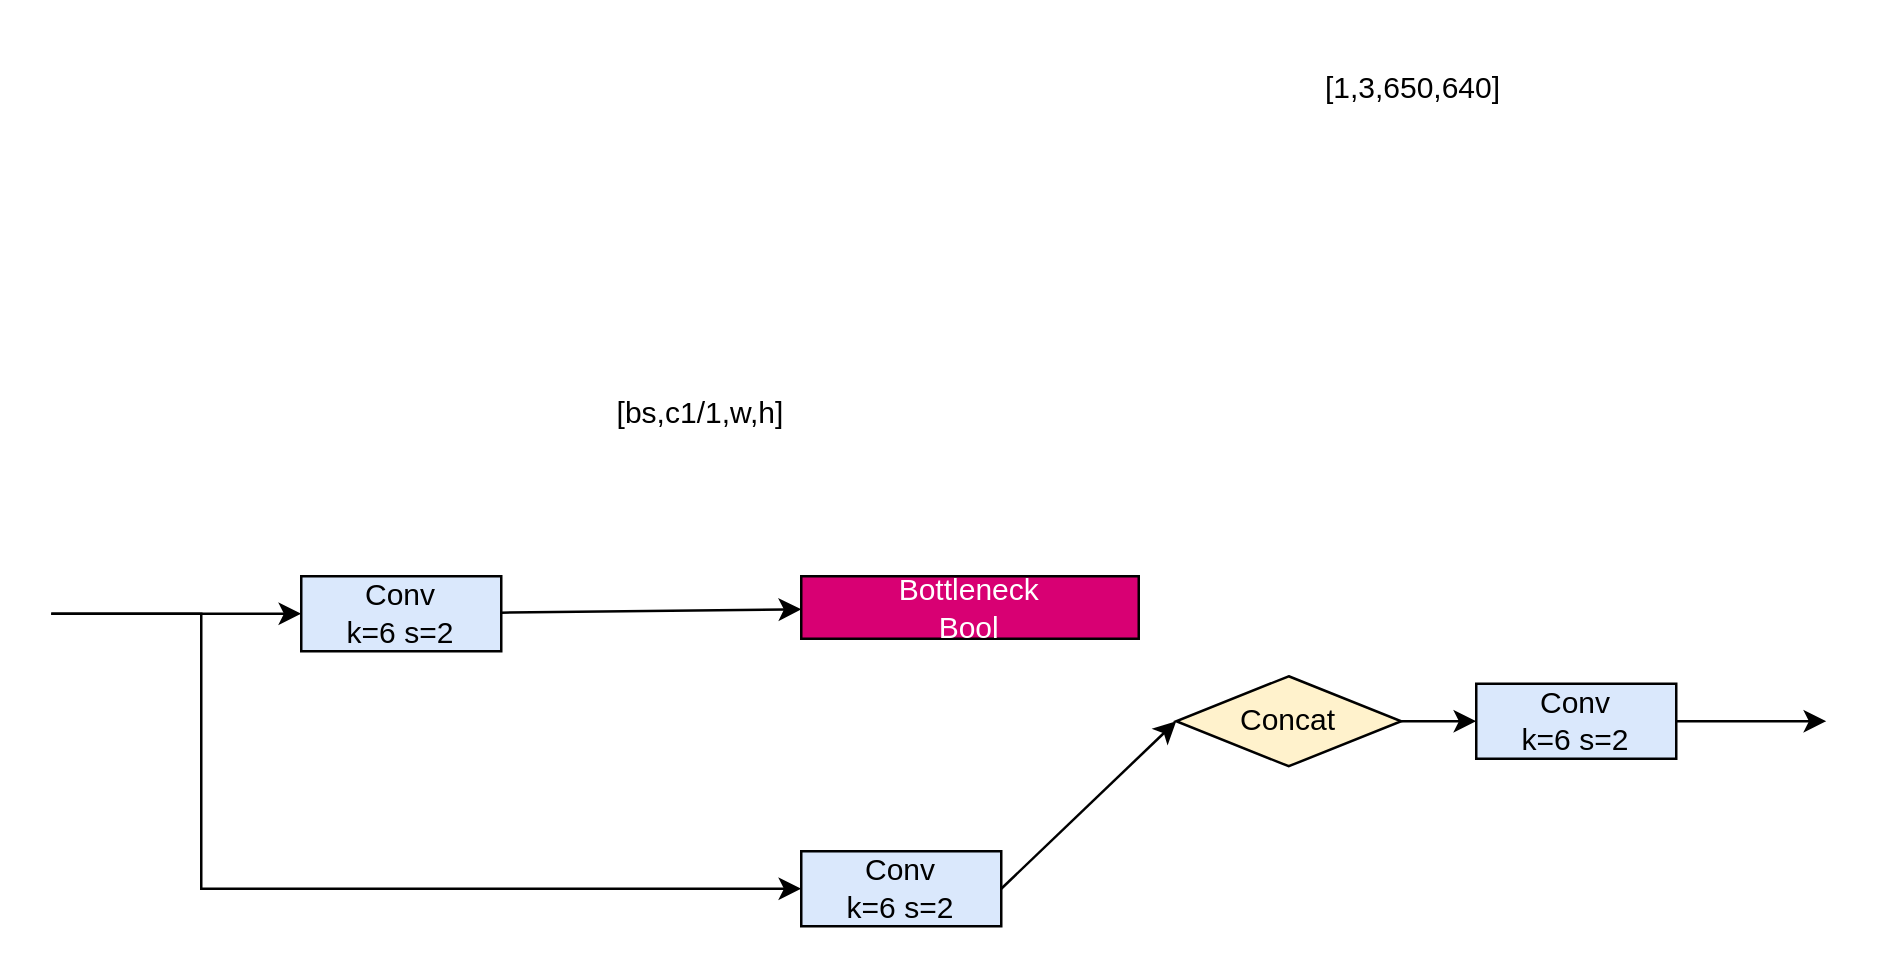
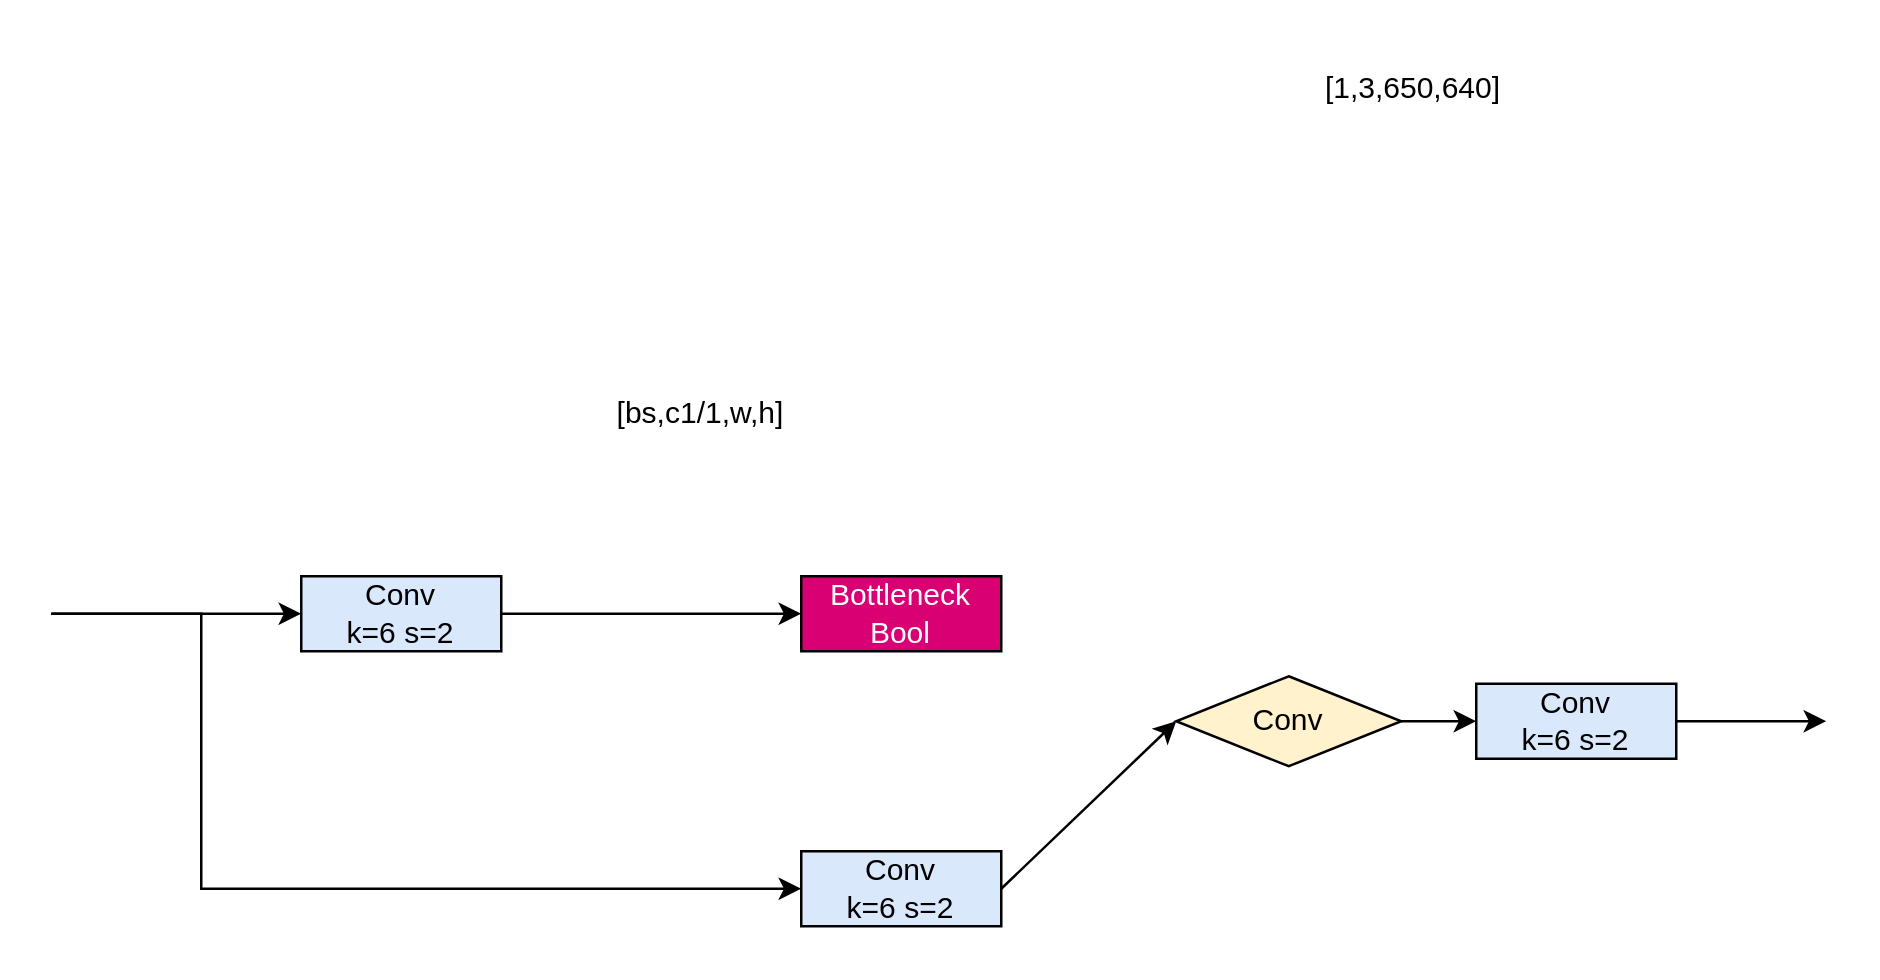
(970, 608) -> (901, 614)
(1289, 721) -> (1289, 721)
